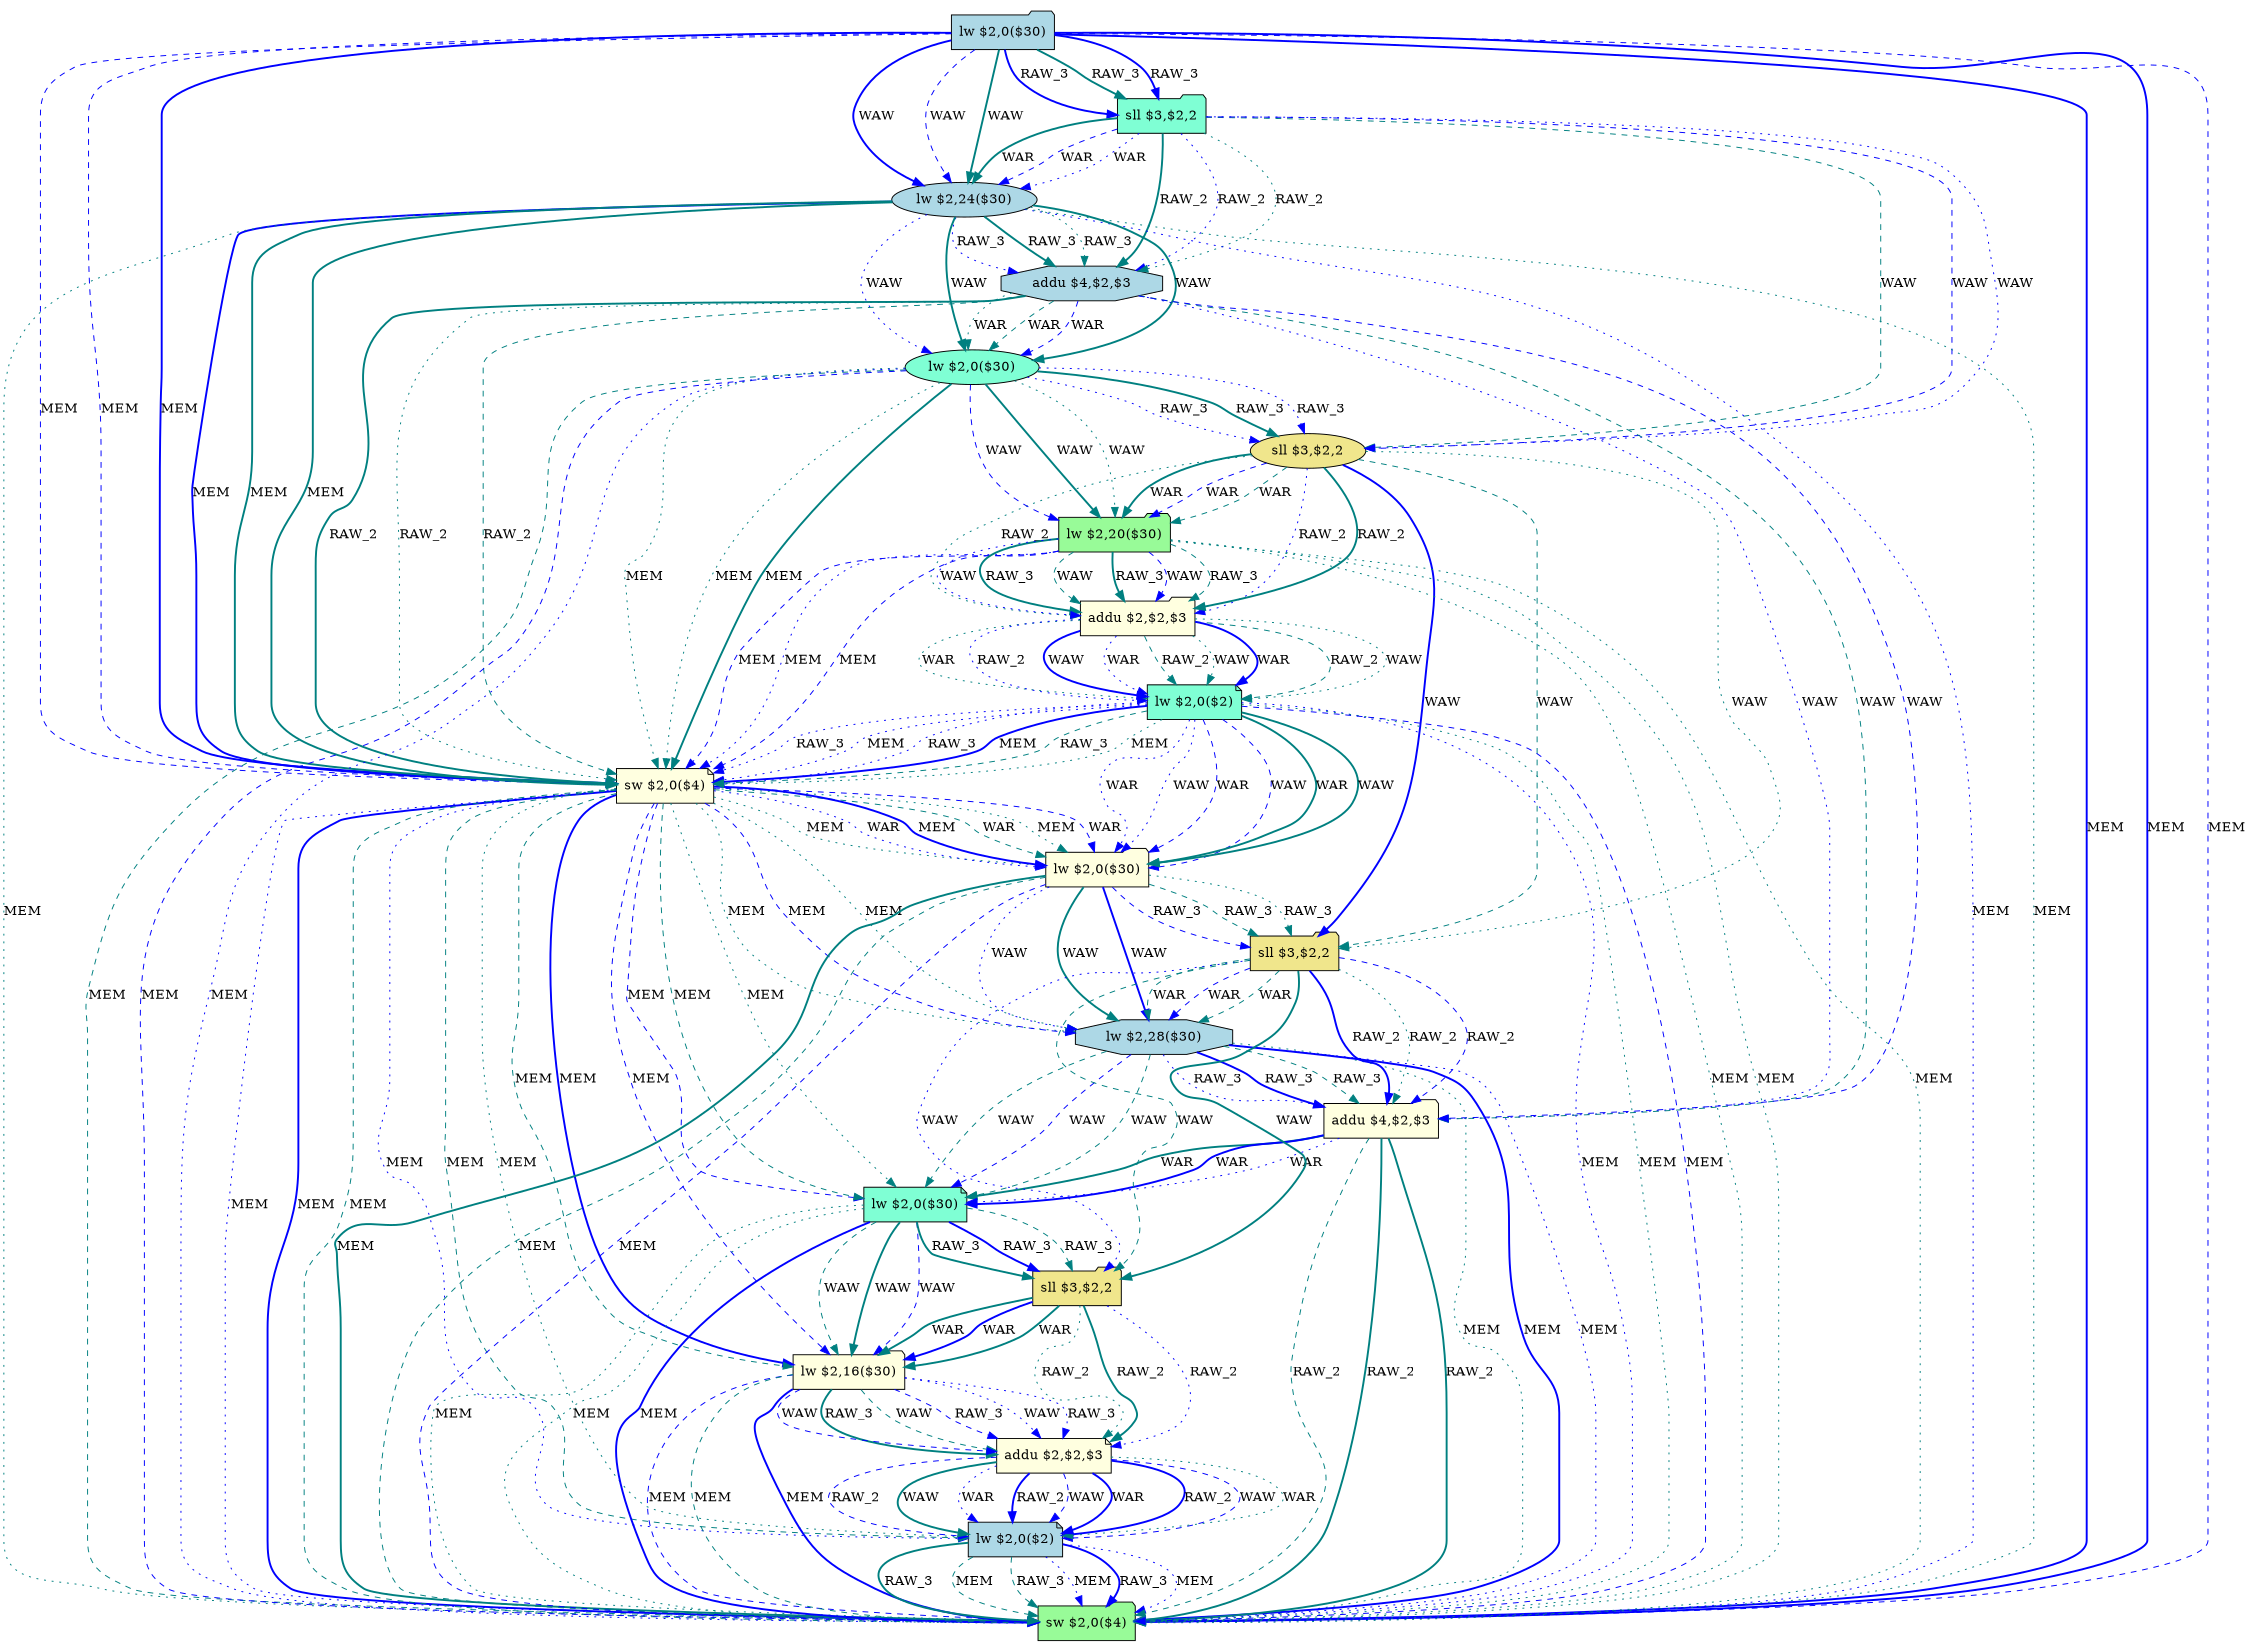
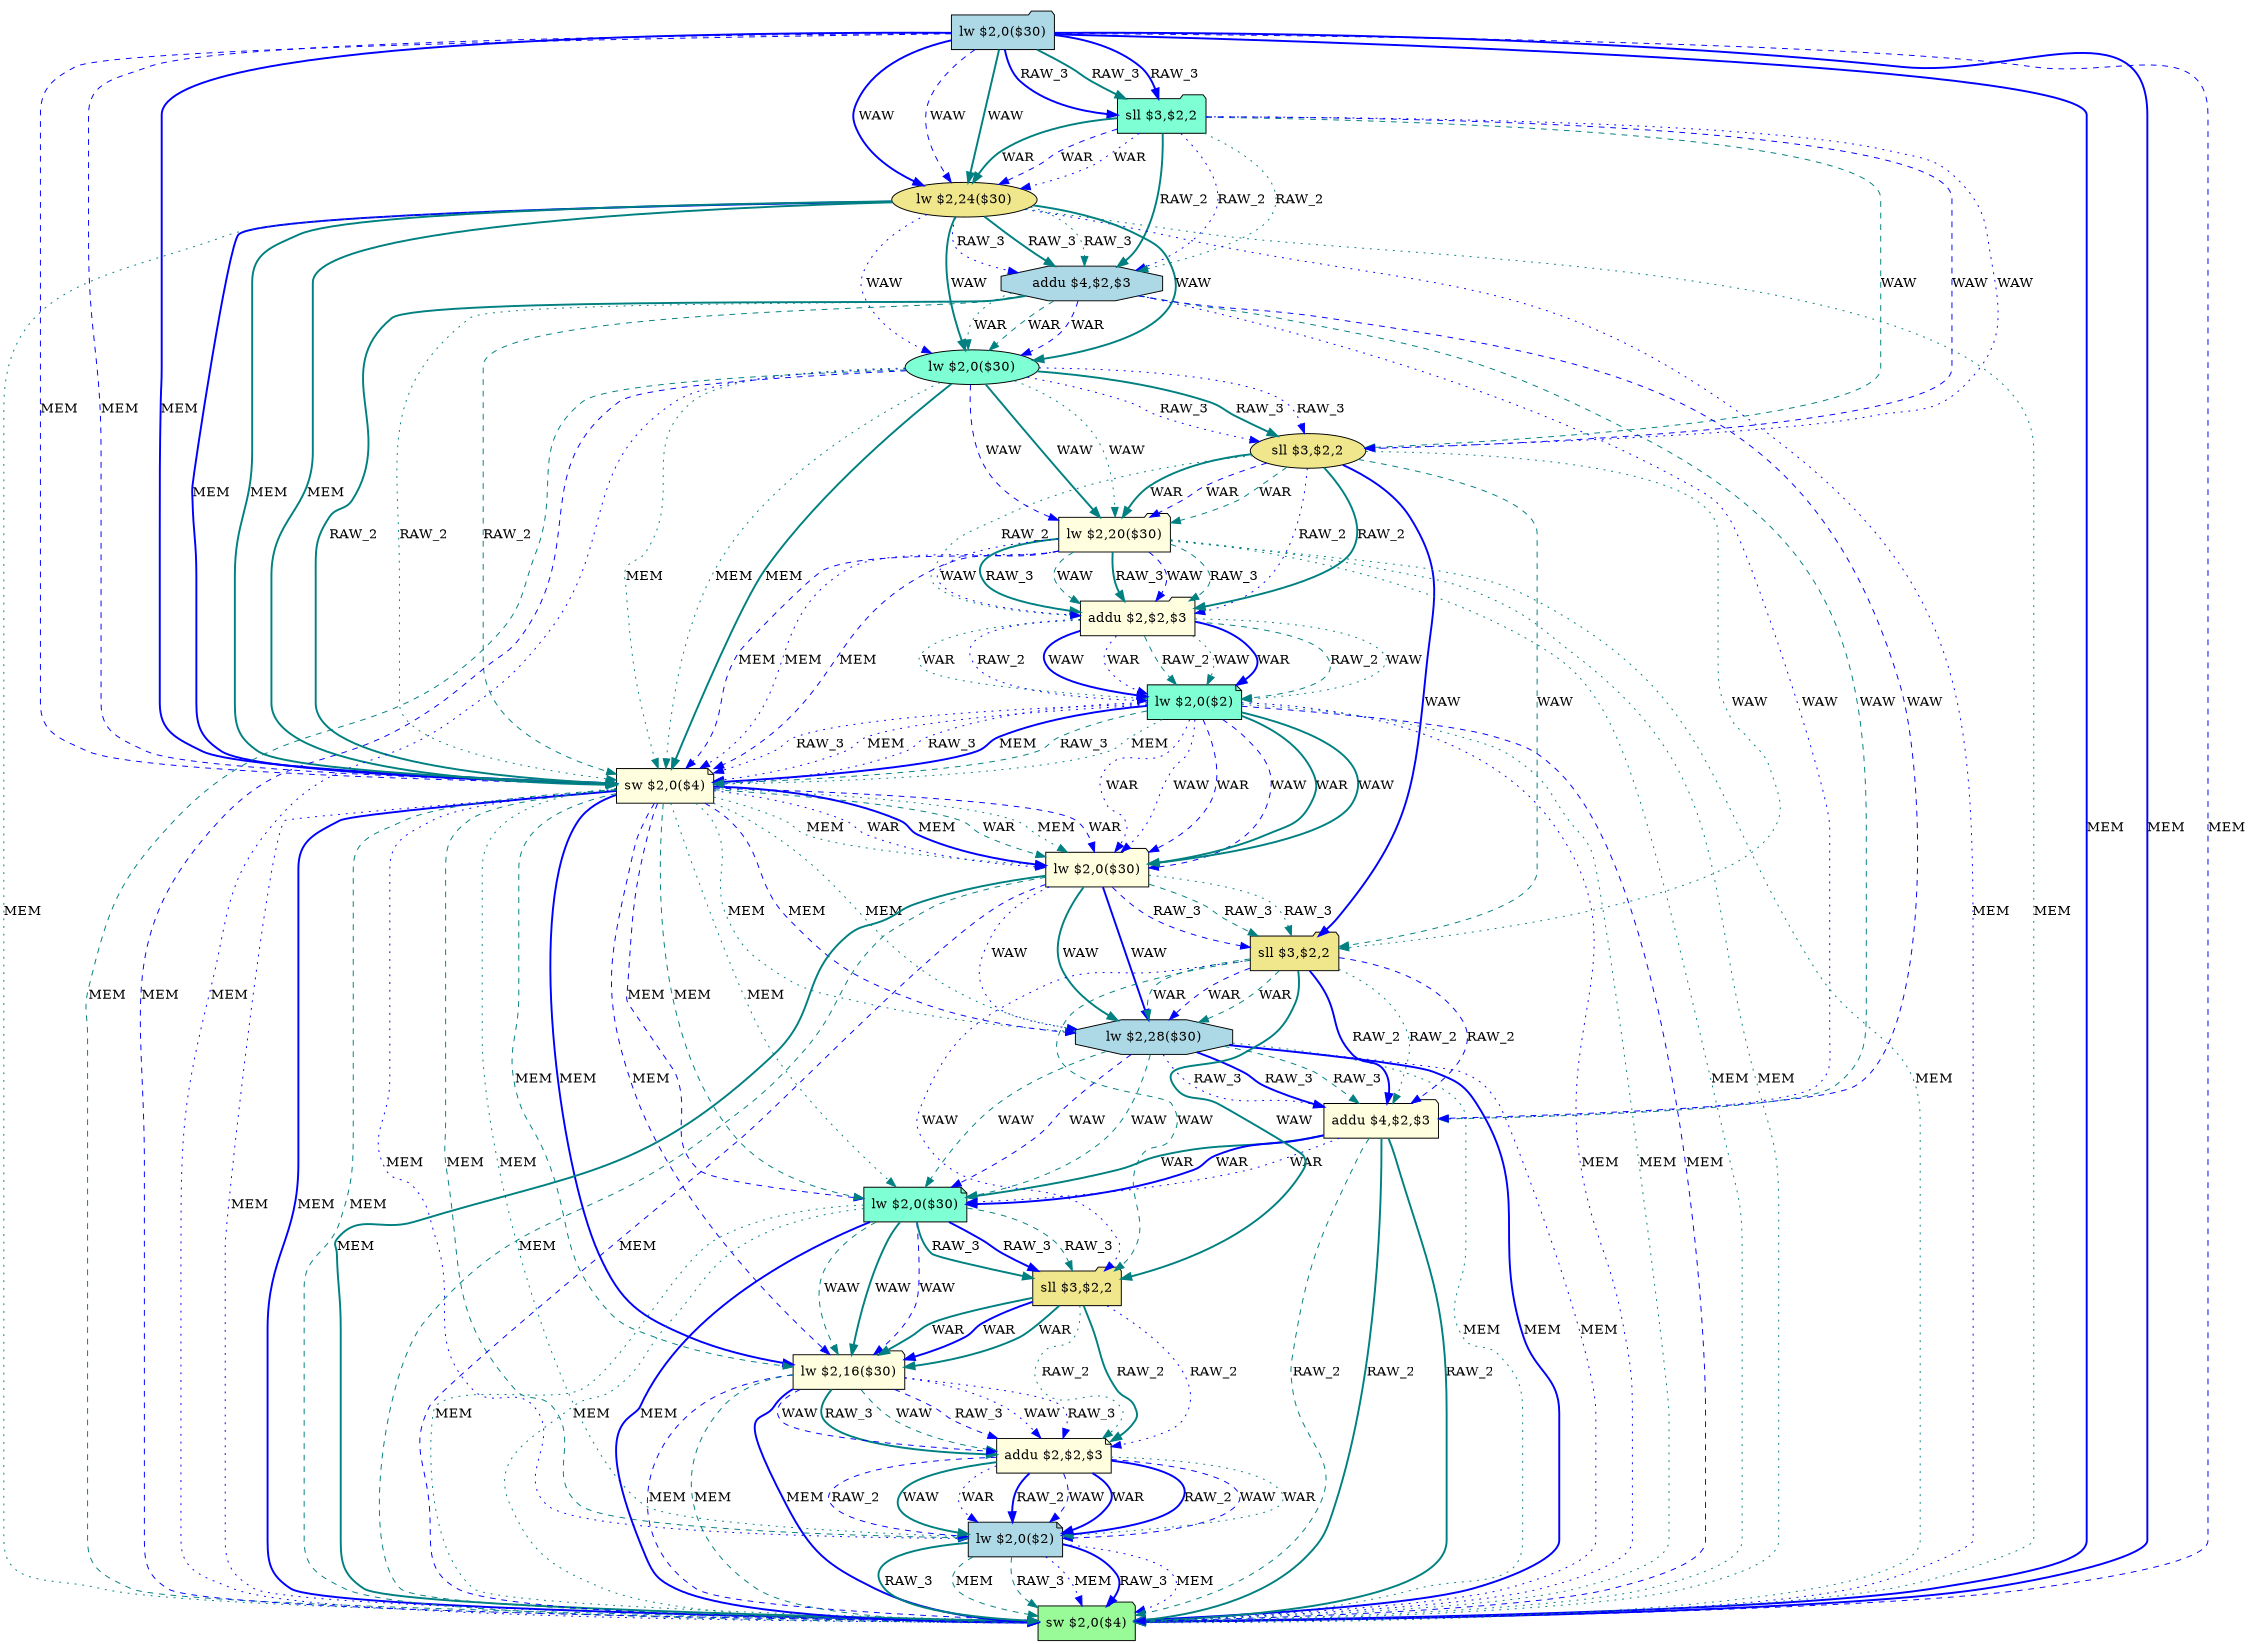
(964, 200) -> (964, 200)
(1115, 535) -> (1115, 535)
